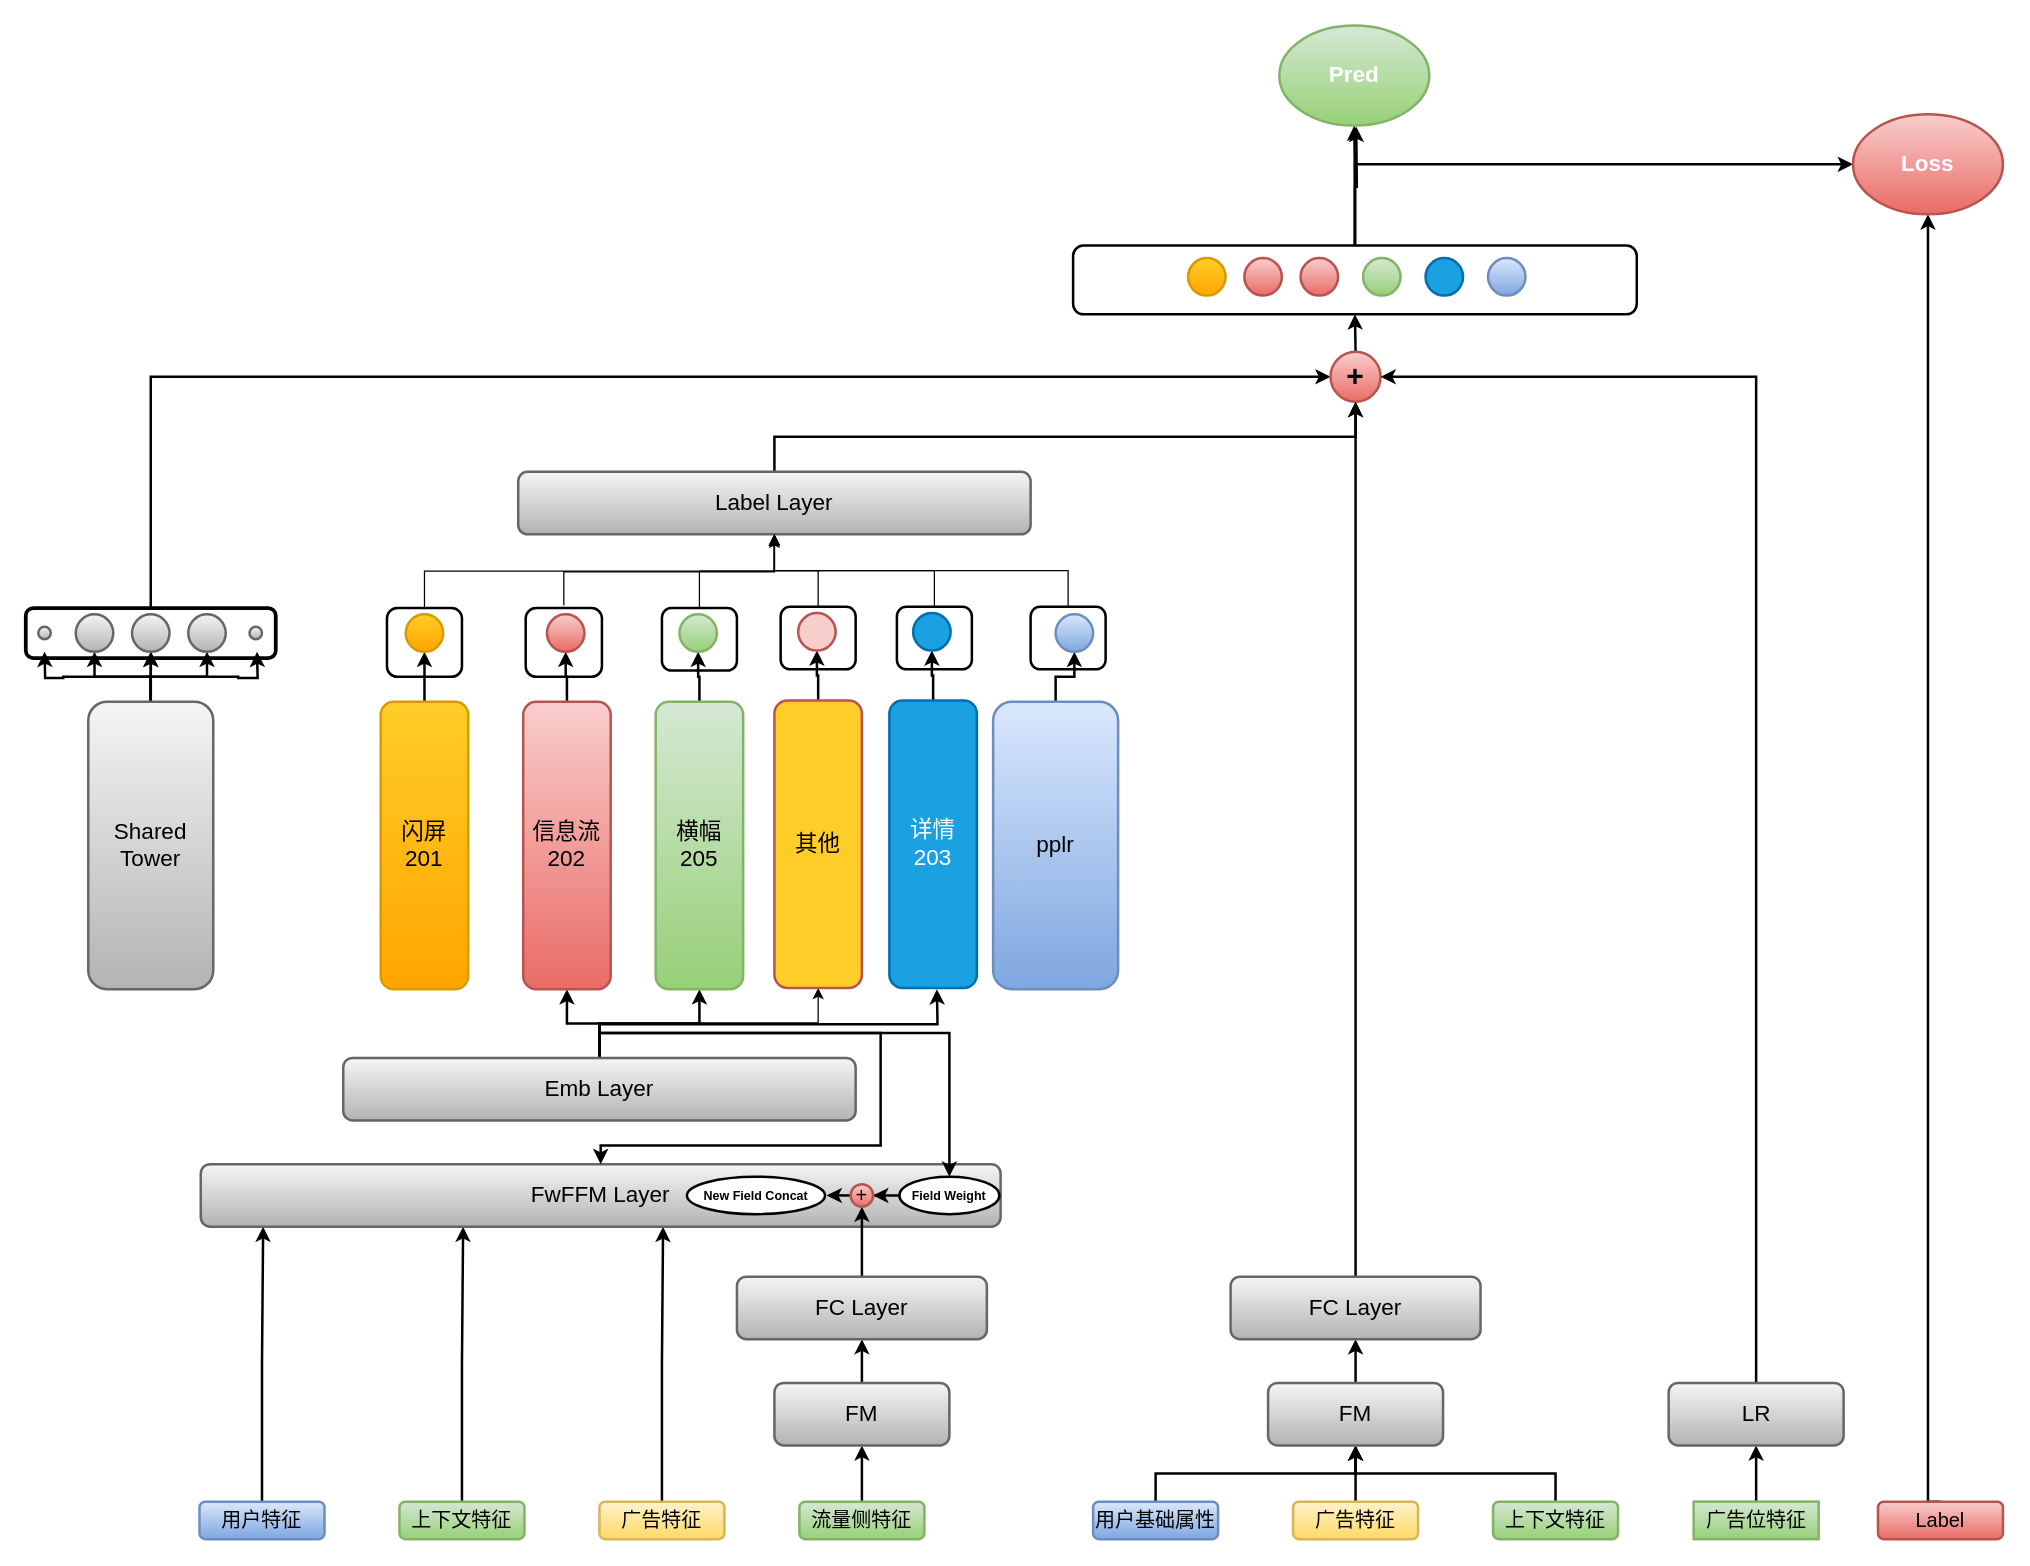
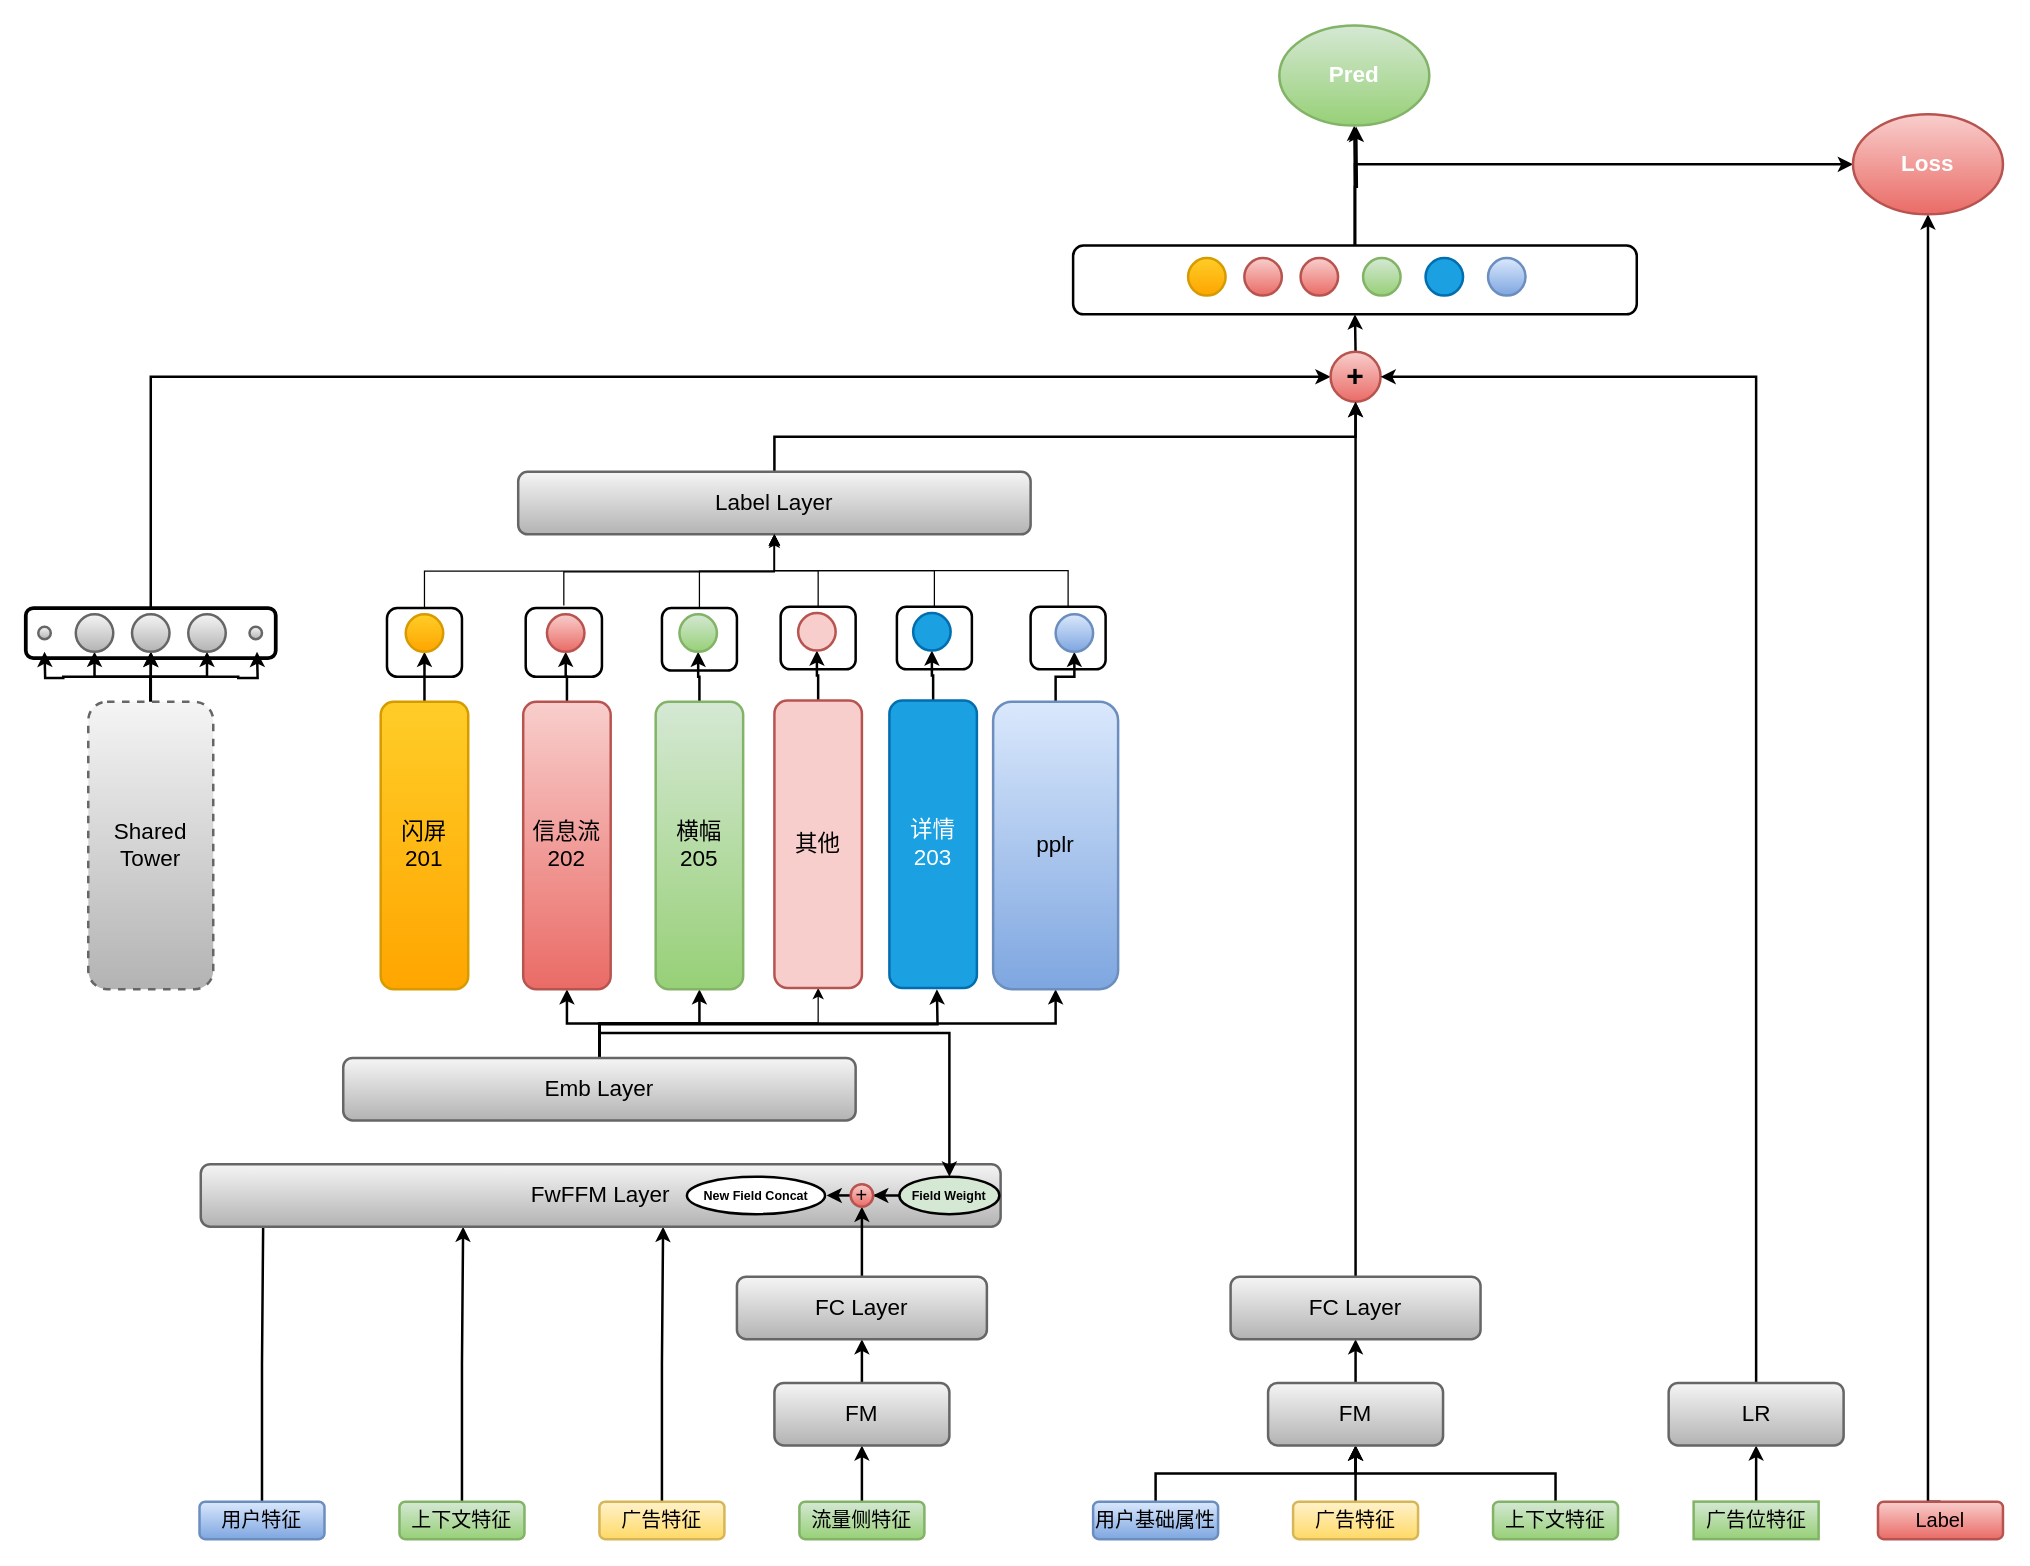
(818, 844) -> (818, 844)
(151, 846) -> (151, 846)
(792, 1146) -> (1009, 1024)
(949, 1196) -> (949, 1196)
(263, 1239) -> (263, 1235)
